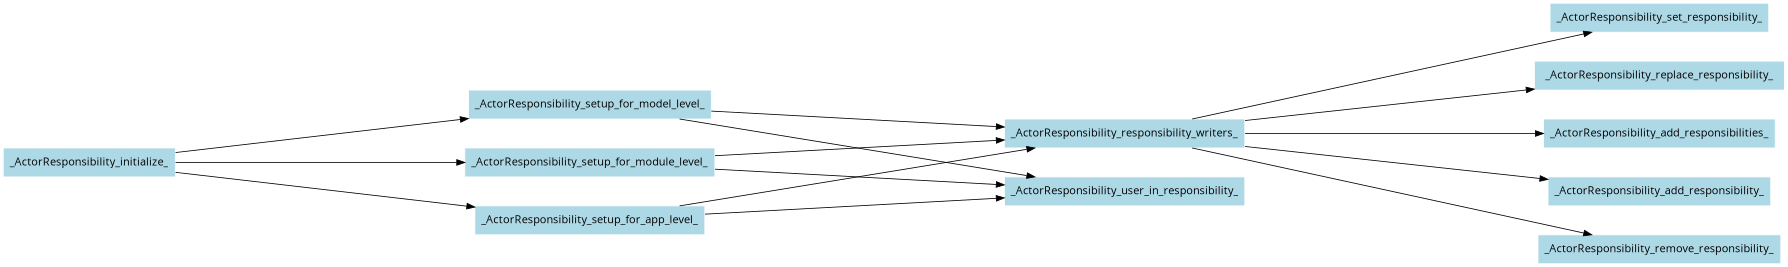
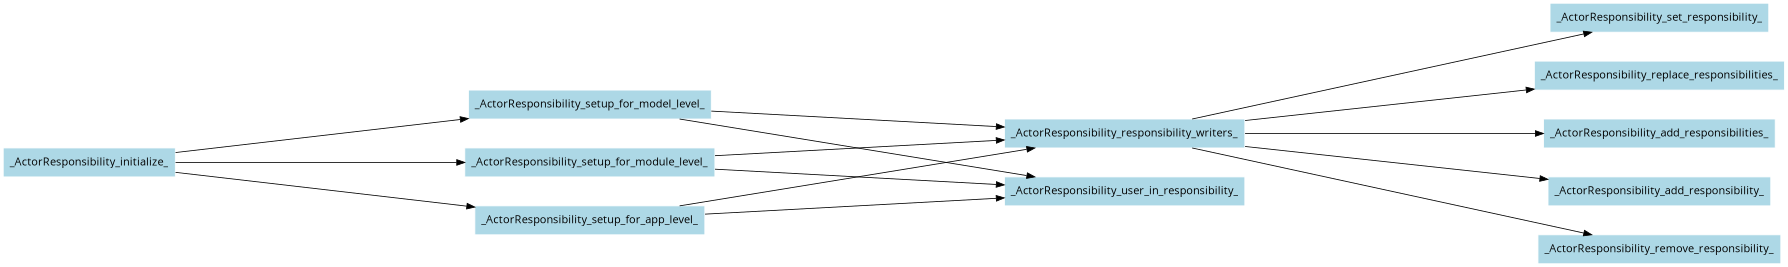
(1659, 76) -> (1659, 76)
